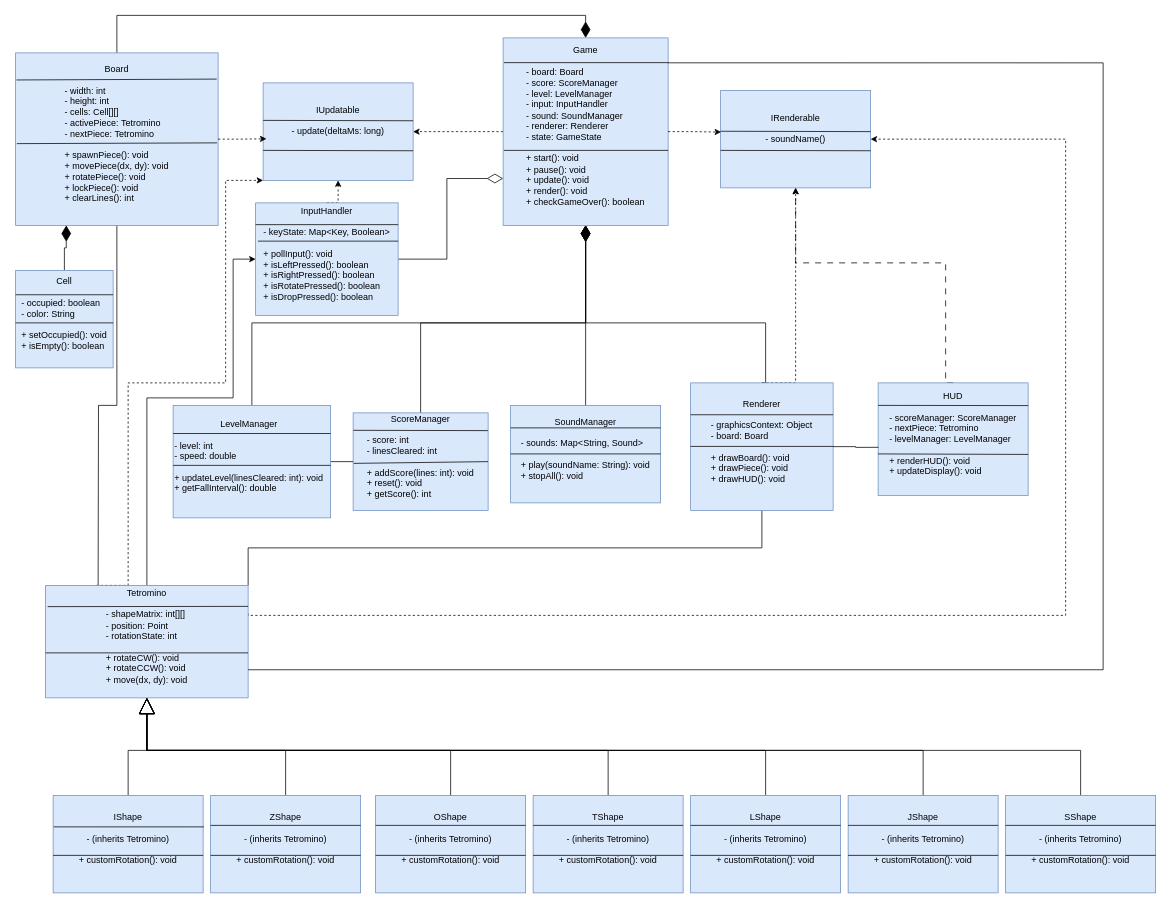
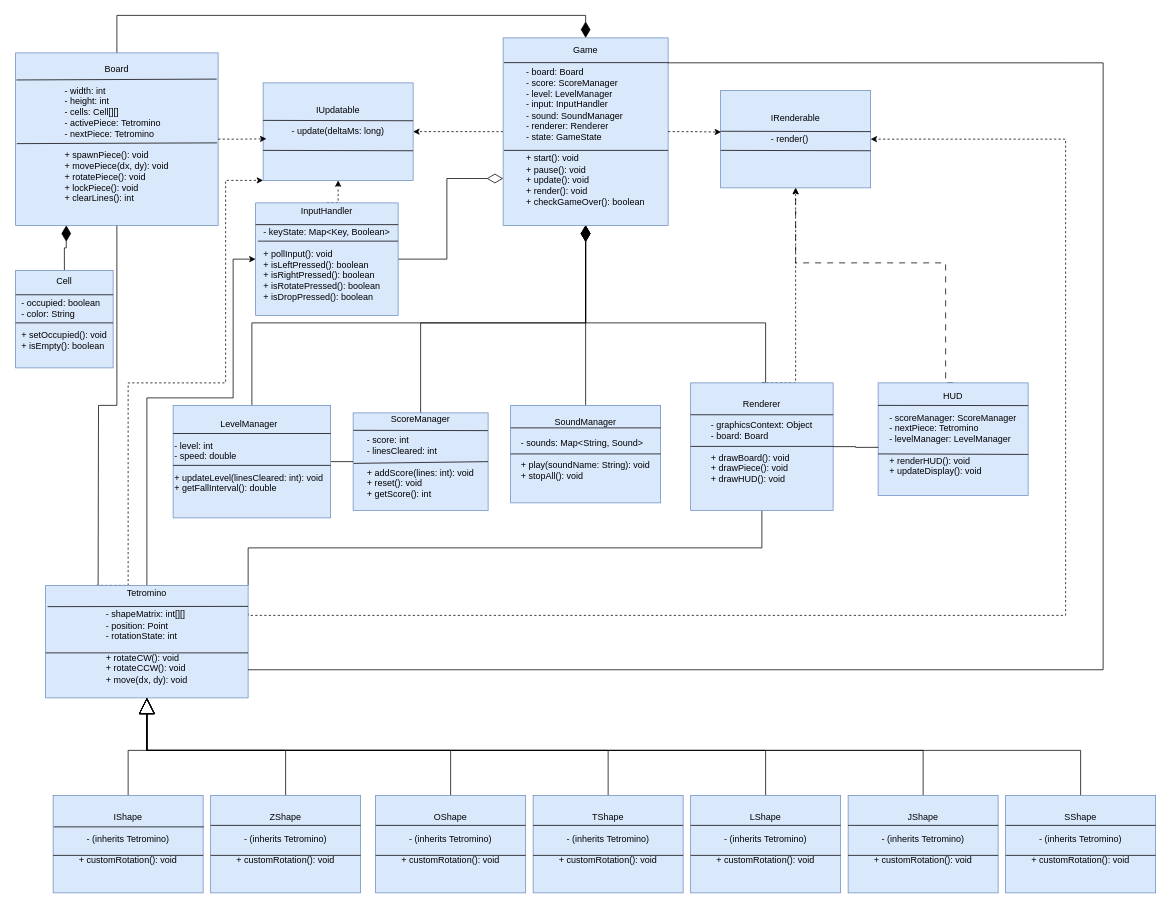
(795, 139) -> (795, 139)
